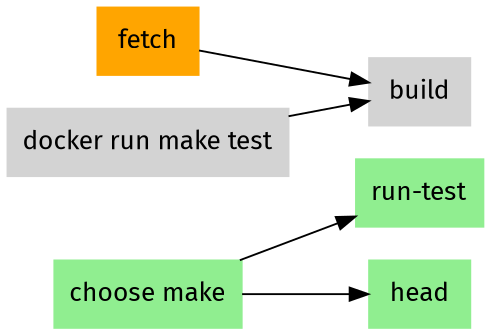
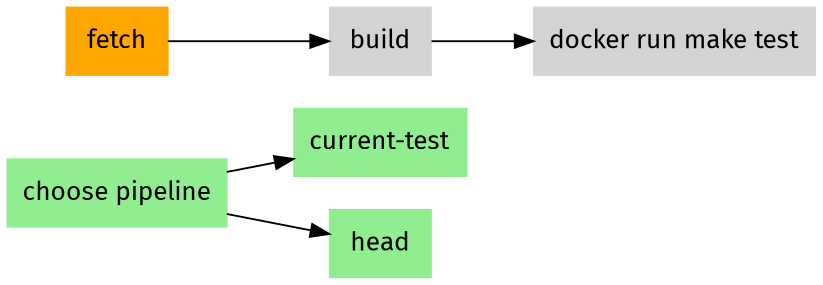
(319, 110) -> (473, 41)
(420, 193) -> (380, 142)
(148, 294) -> (117, 193)
